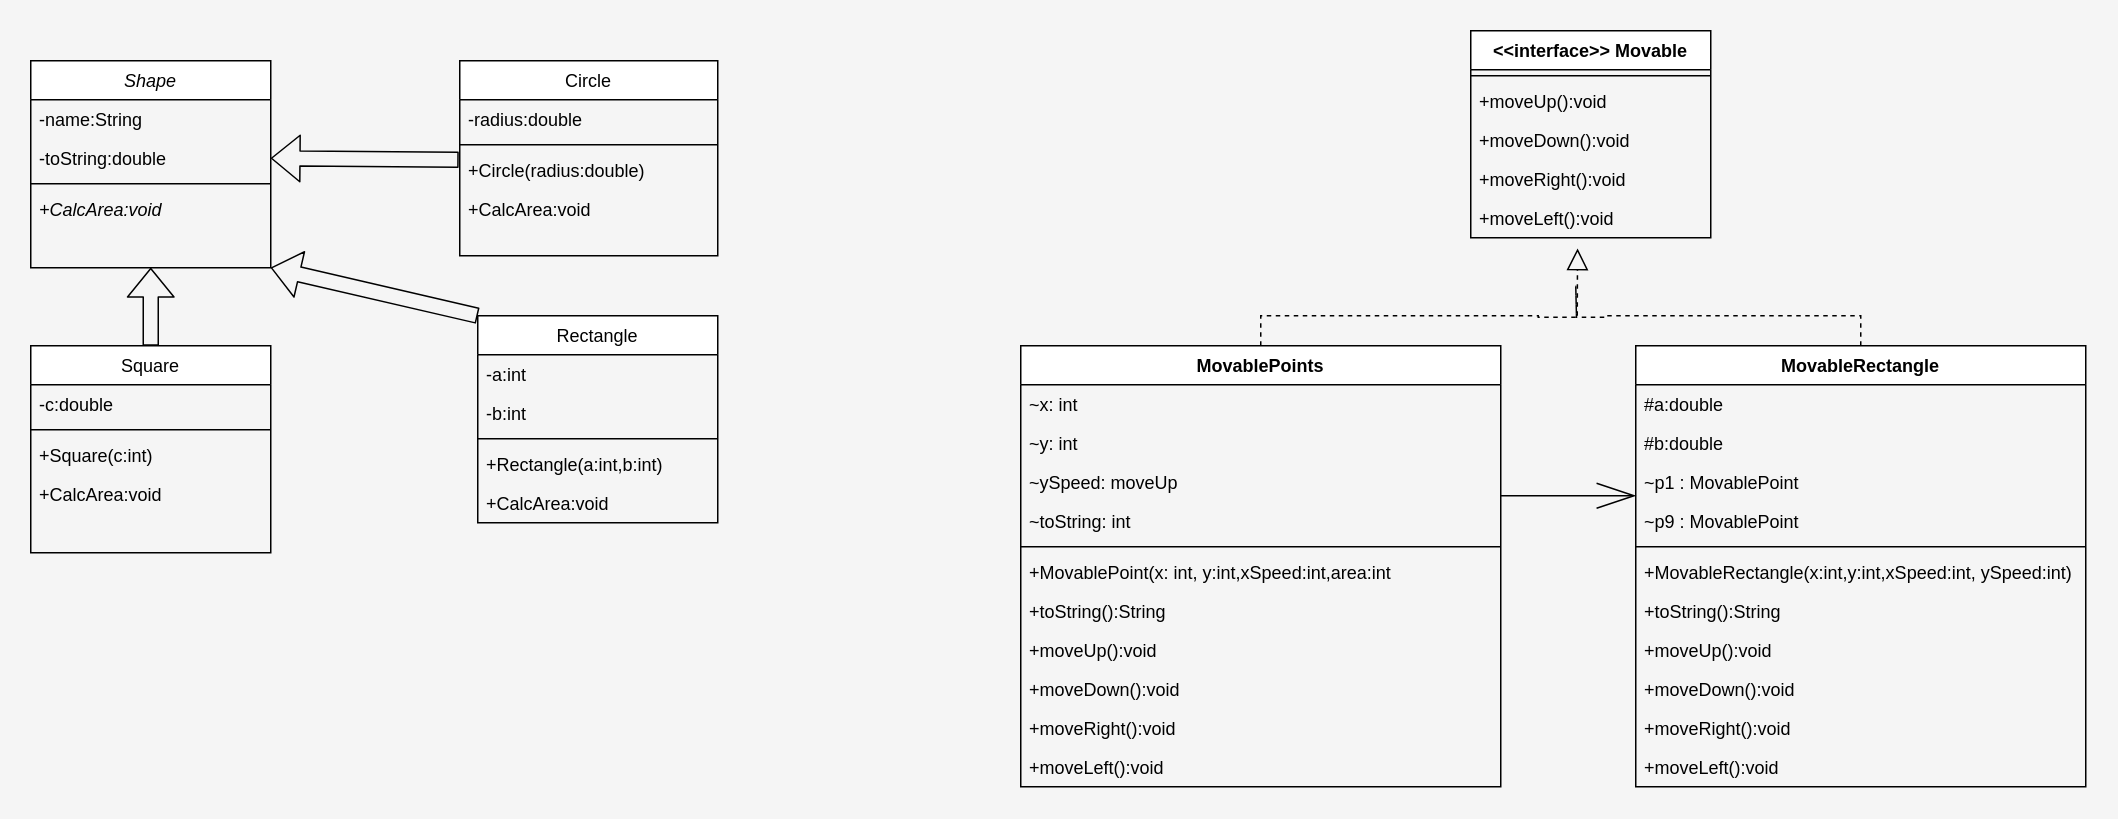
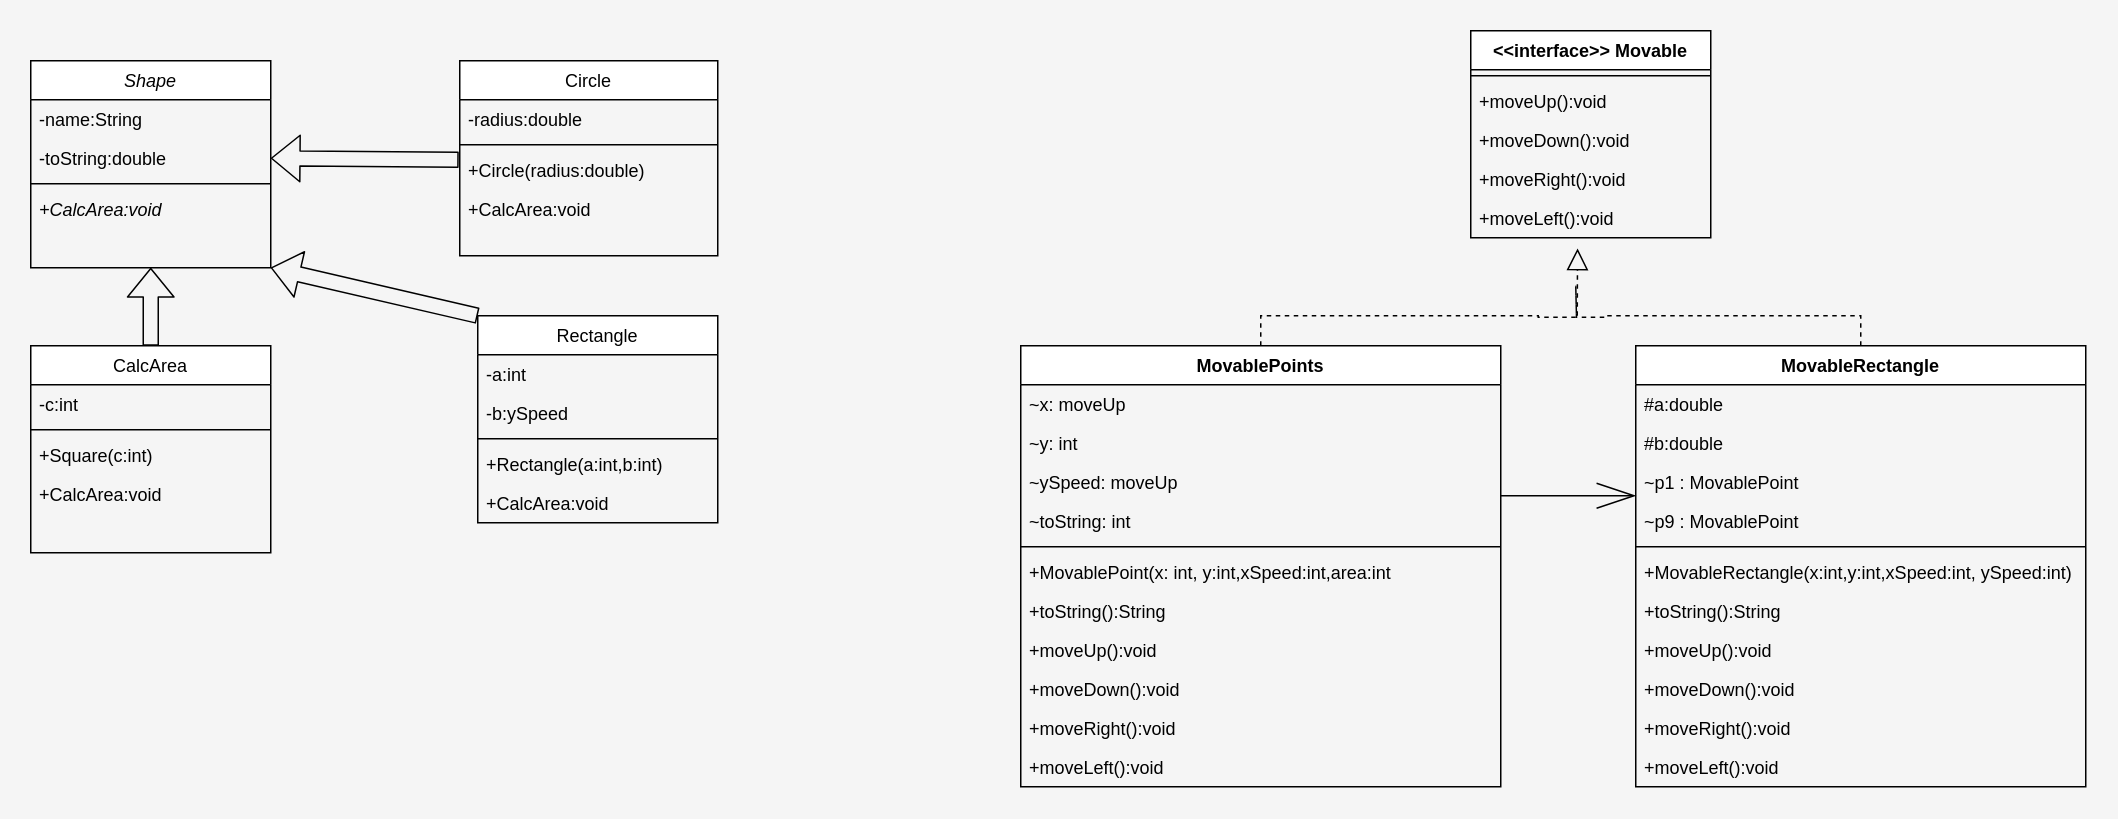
(150, 366) -> (150, 366)
(80, 405) -> (65, 405)
(1057, 405) -> (1075, 405)
(512, 414) -> (529, 414)
